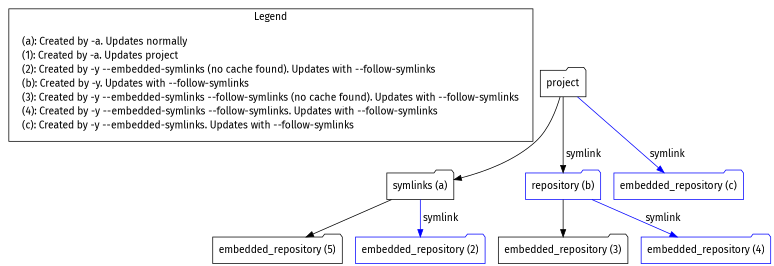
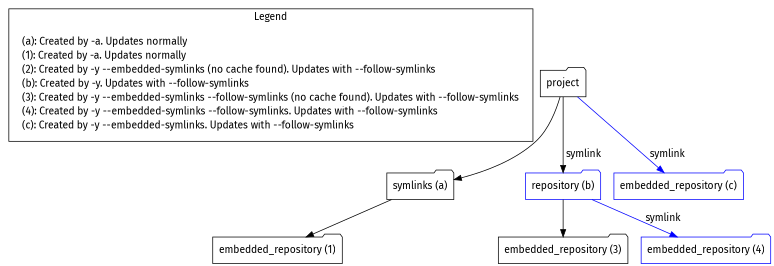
(100, 56) -> (104, 56)
(278, 250) -> (278, 250)
(420, 250) -> none
